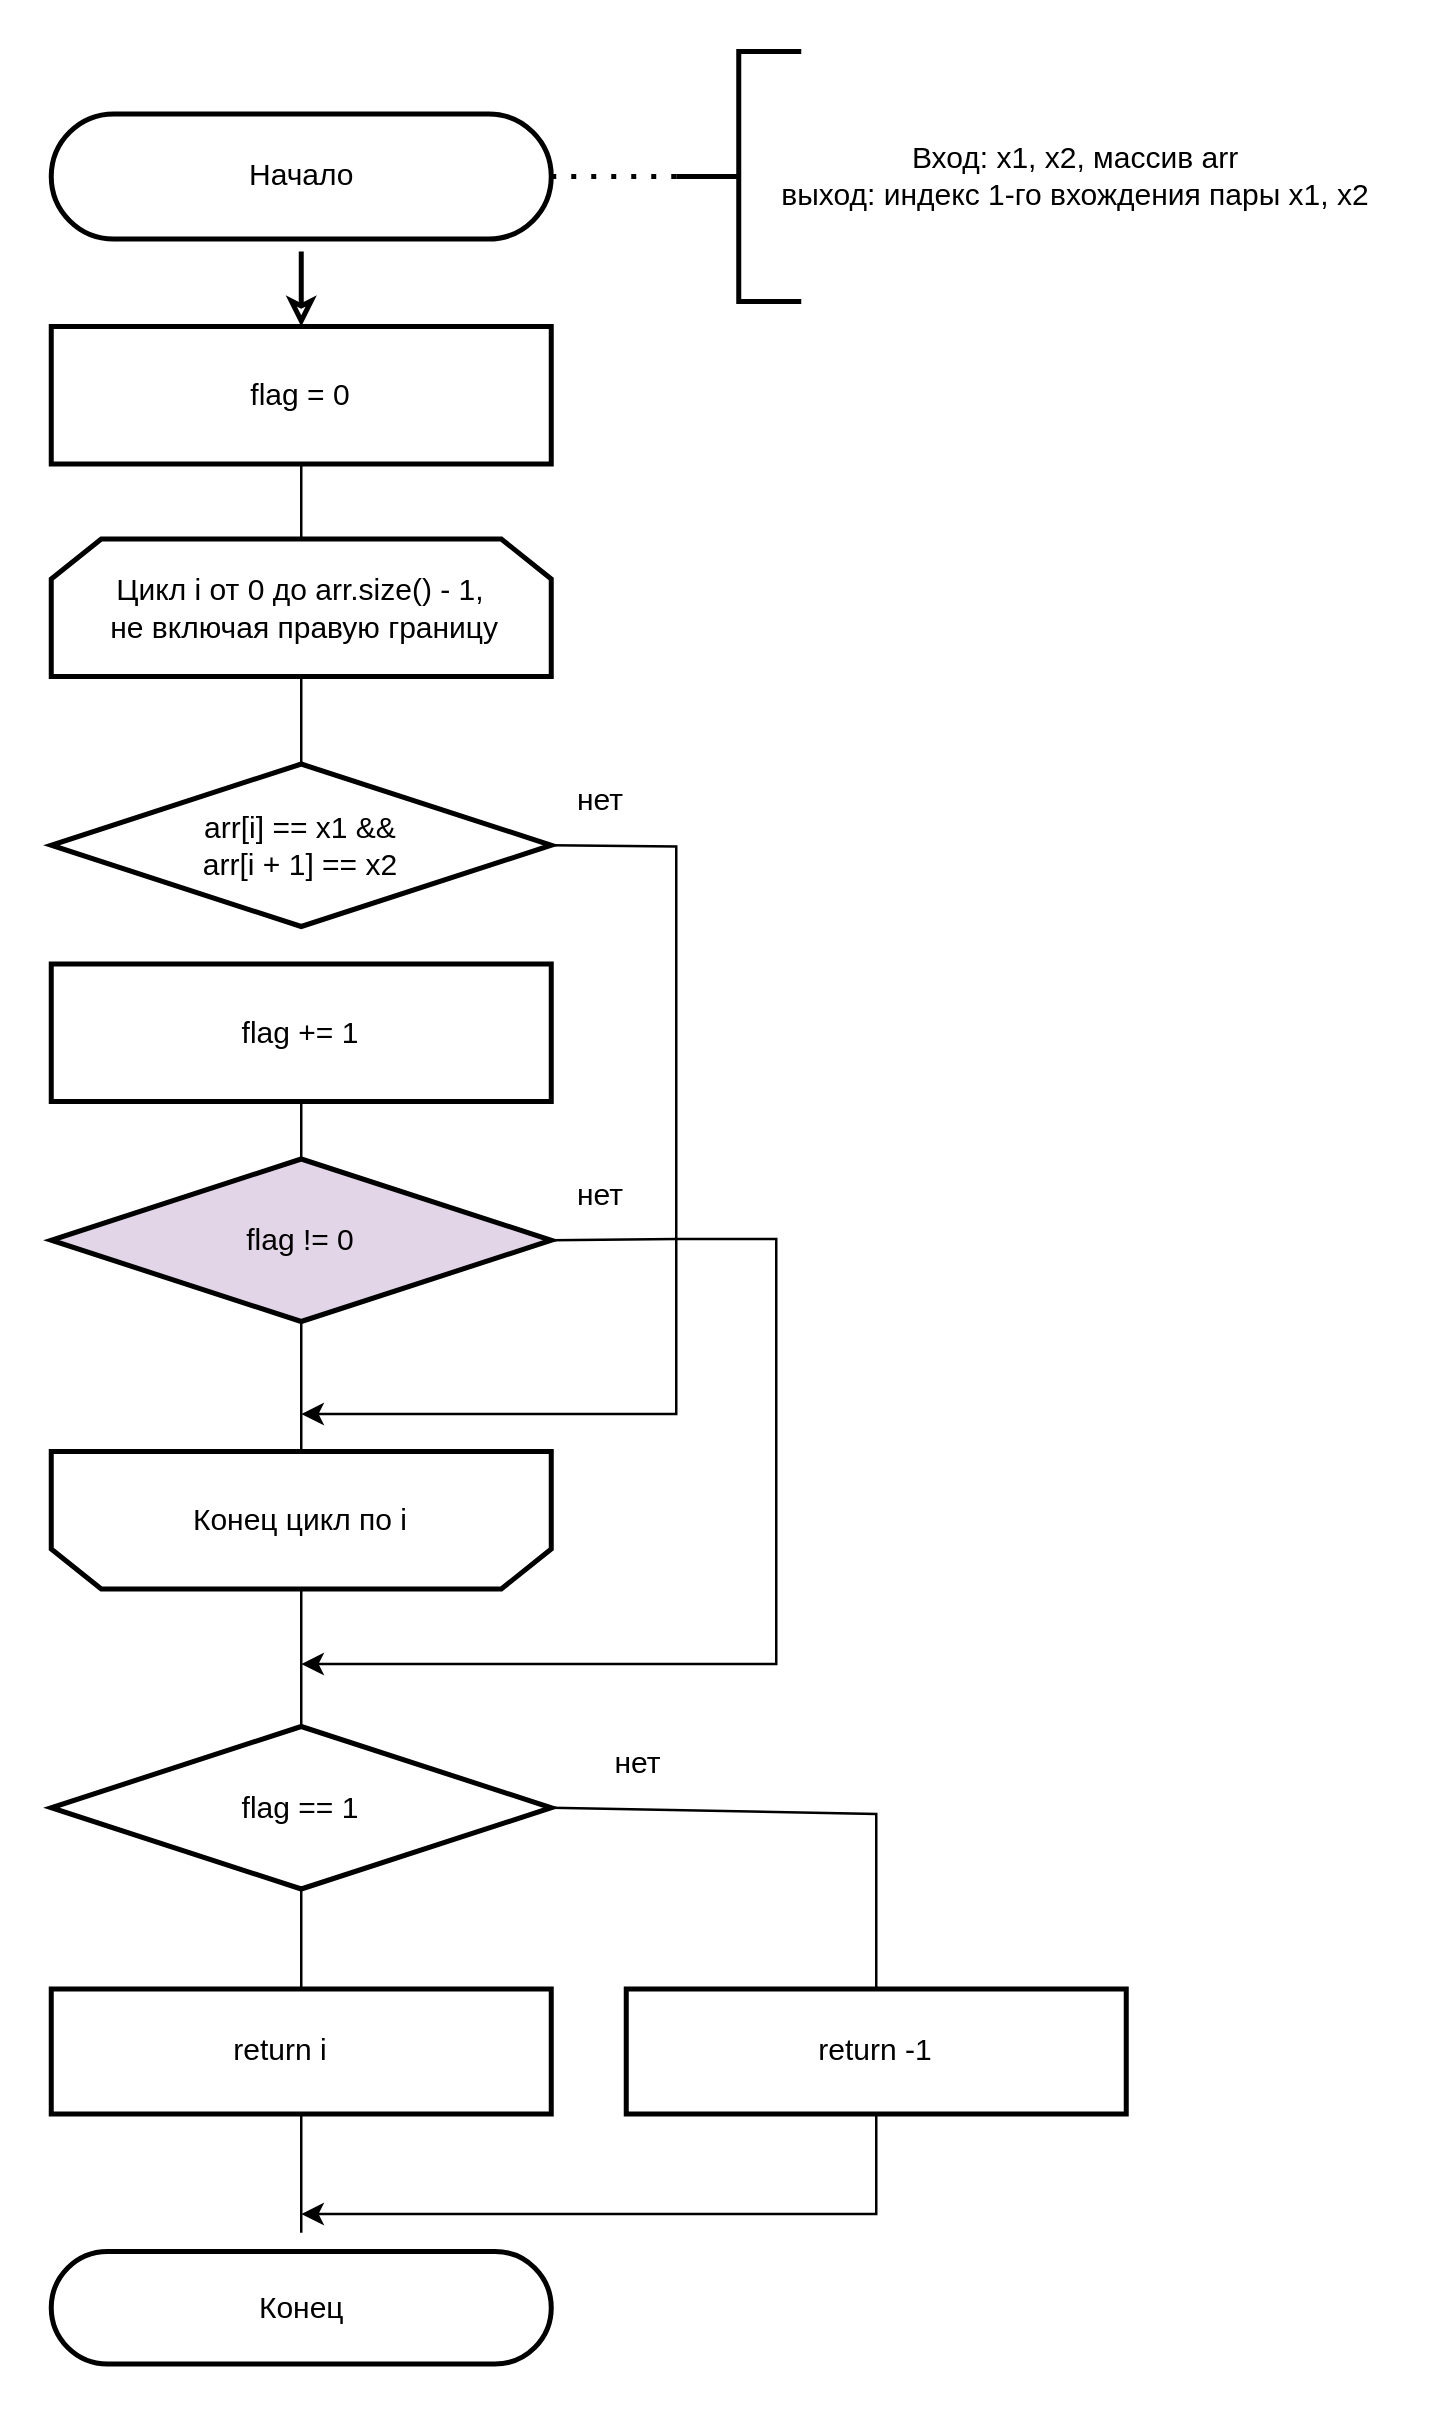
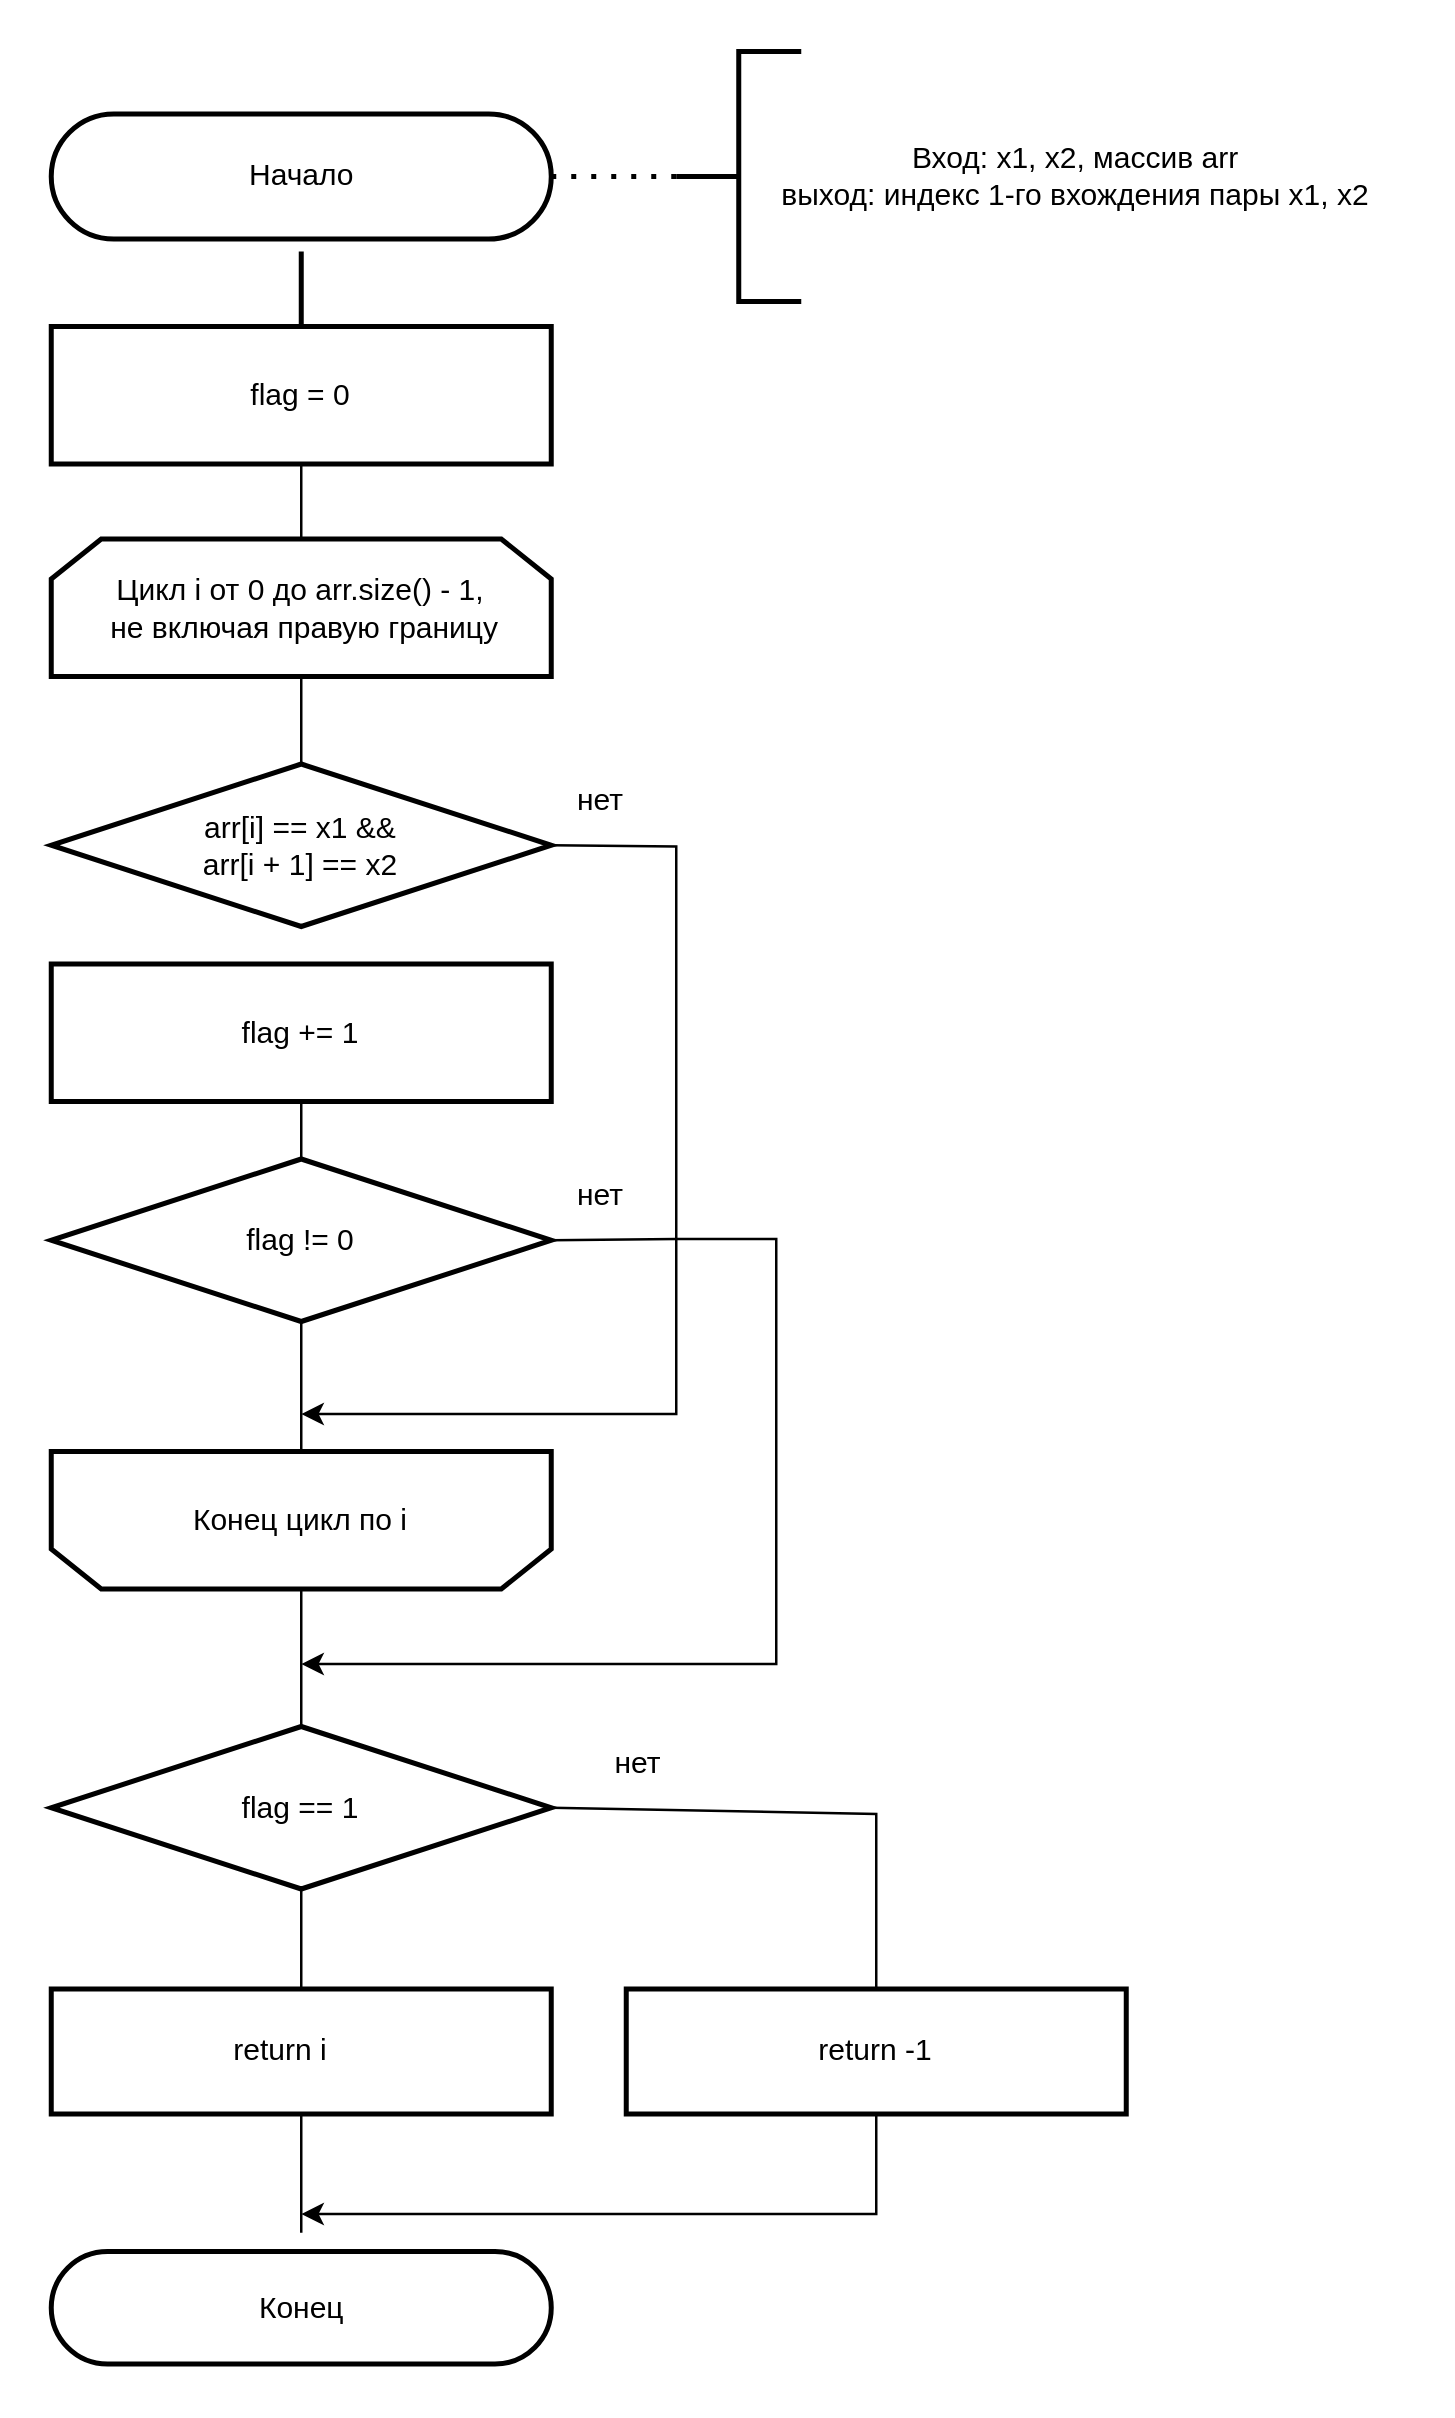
(301, 306) -> (301, 315)
(301, 1240) -> (301, 1240)
